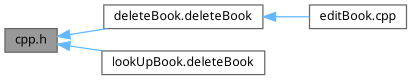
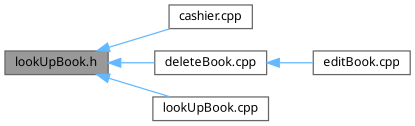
(183, 17) -> (211, 63)
none -> (211, 17)
(31, 40) -> (57, 63)
(183, 63) -> (211, 109)
